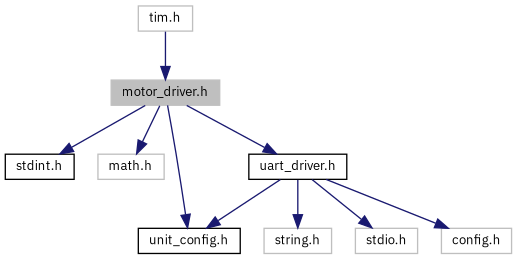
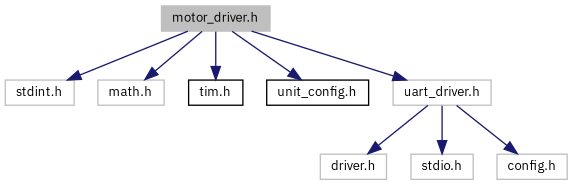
(165, 19) -> (216, 93)
(165, 49) -> (216, 49)
(40, 167) -> (40, 93)
(298, 167) -> (442, 93)
(249, 200) -> none
(298, 241) -> (353, 167)
